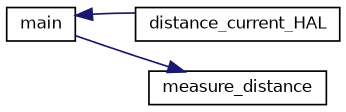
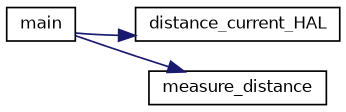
(114, 13) -> (104, 35)
